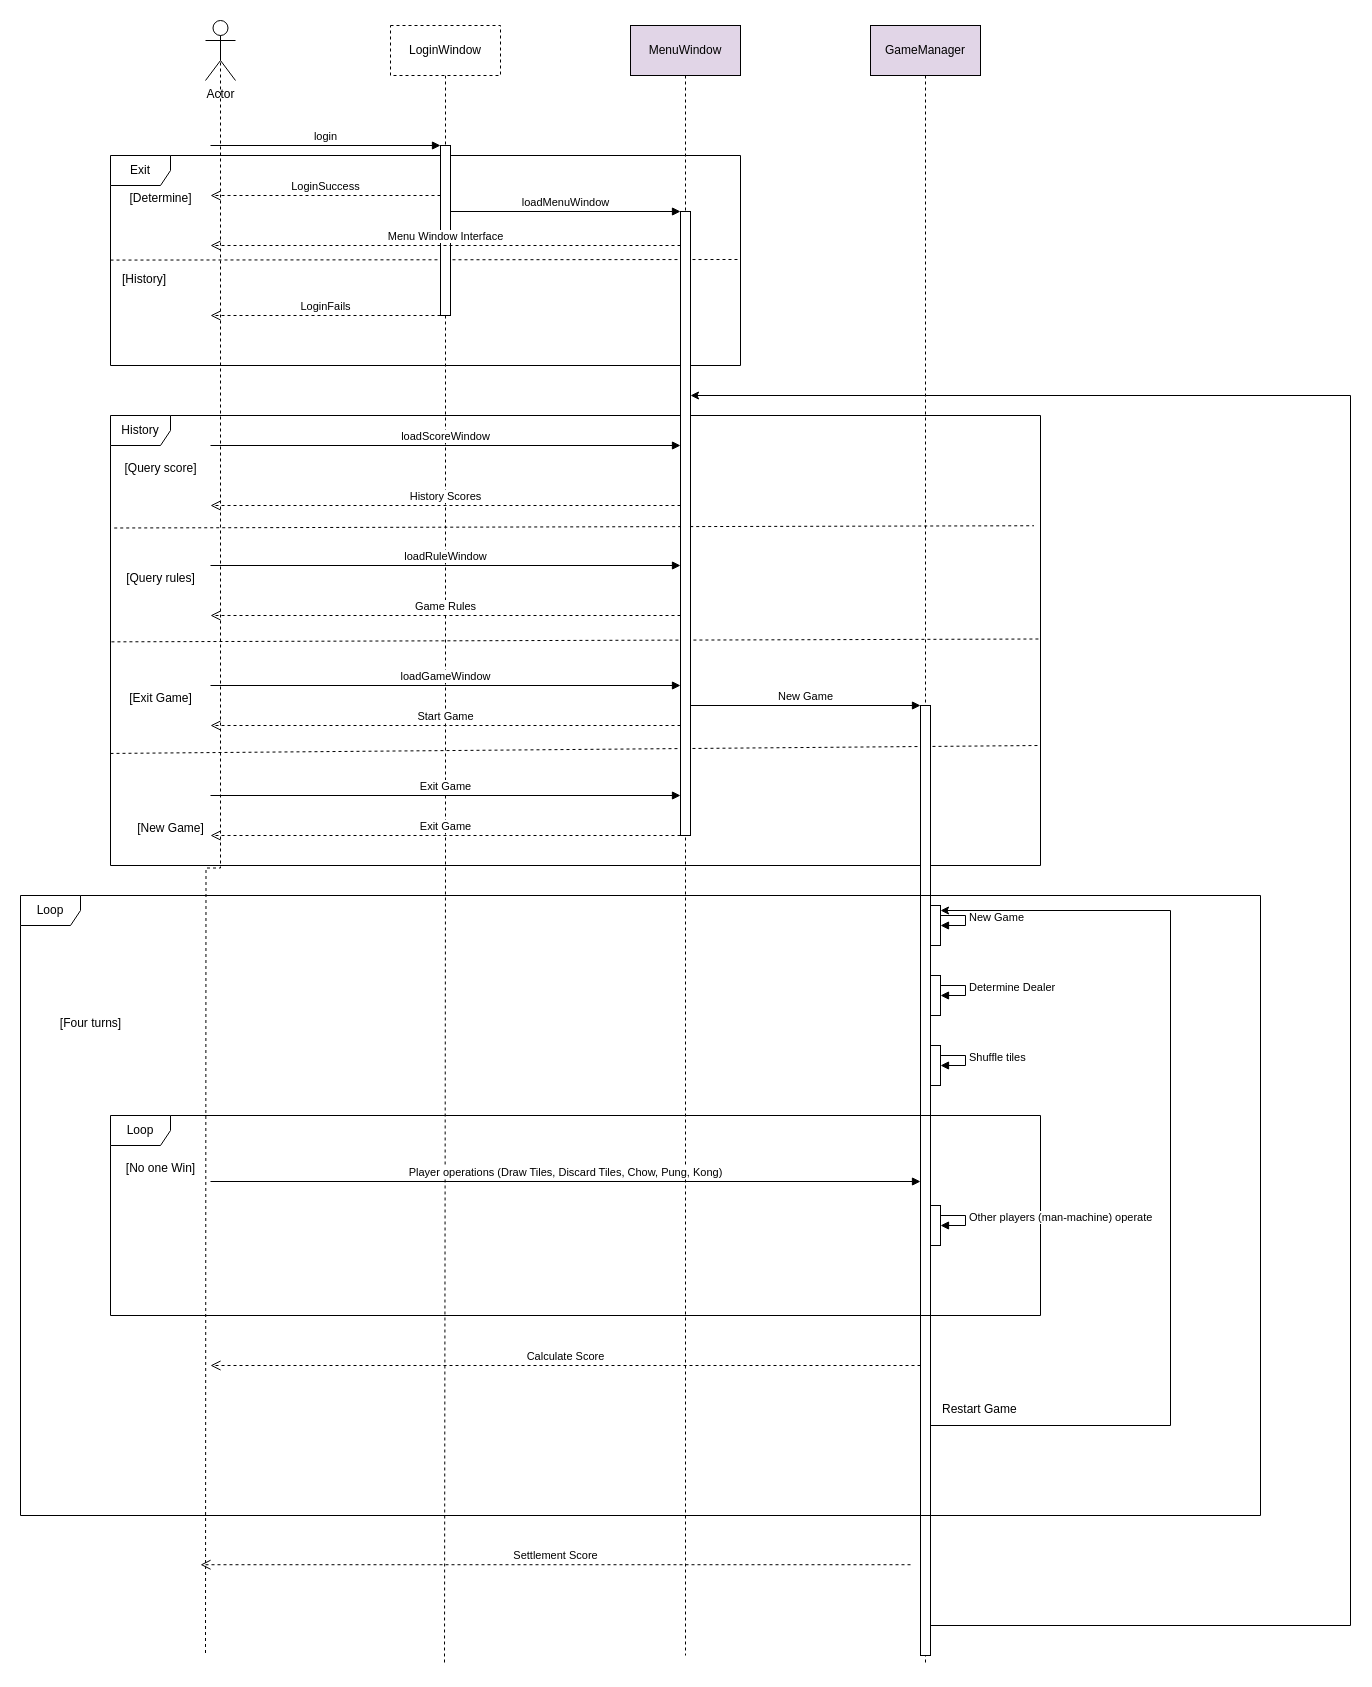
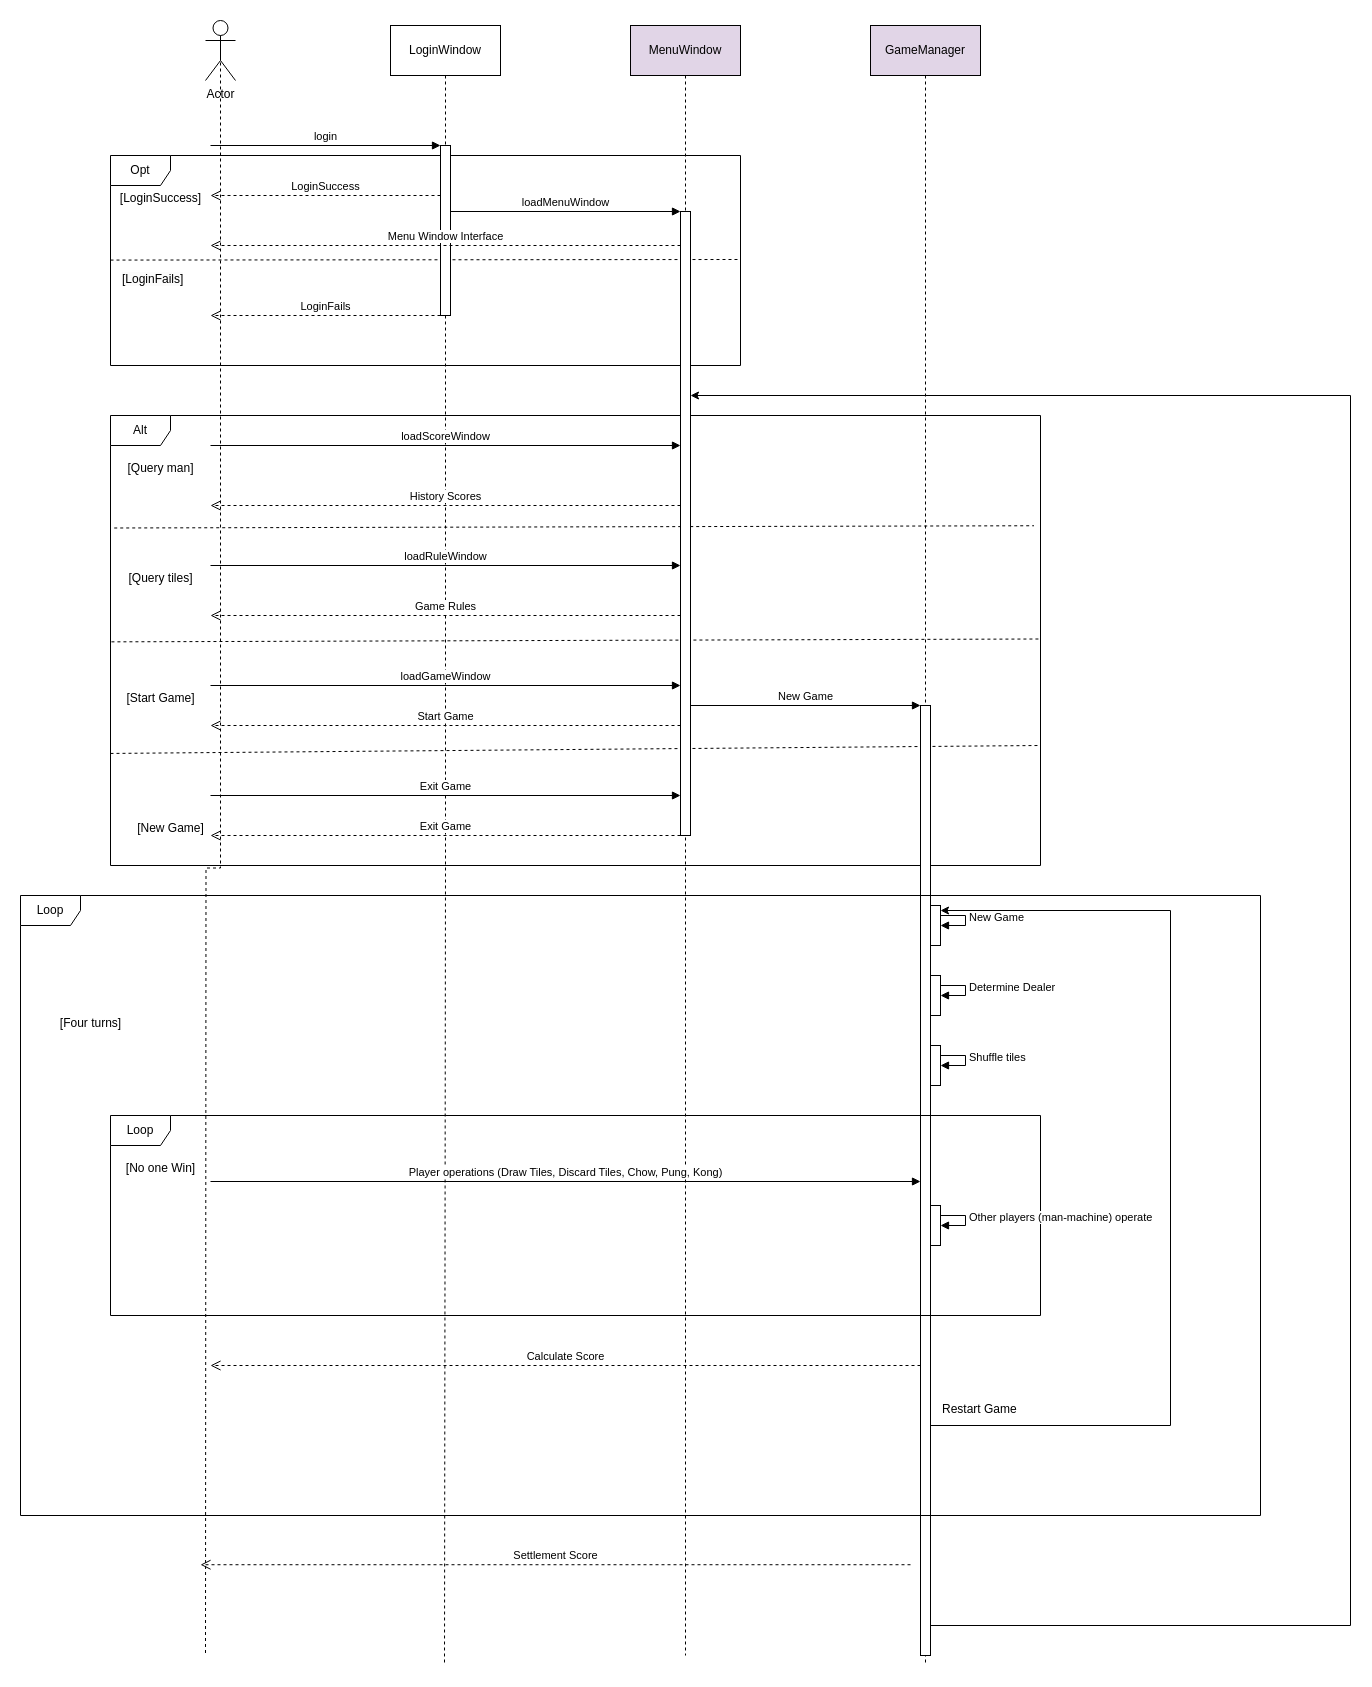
(446, 51) -> (446, 51)
(141, 171) -> (141, 171)
(161, 199) -> (161, 199)
(151, 280) -> (158, 280)
(141, 431) -> (141, 431)
(161, 469) -> (161, 469)
(161, 579) -> (161, 579)
(161, 699) -> (161, 699)
